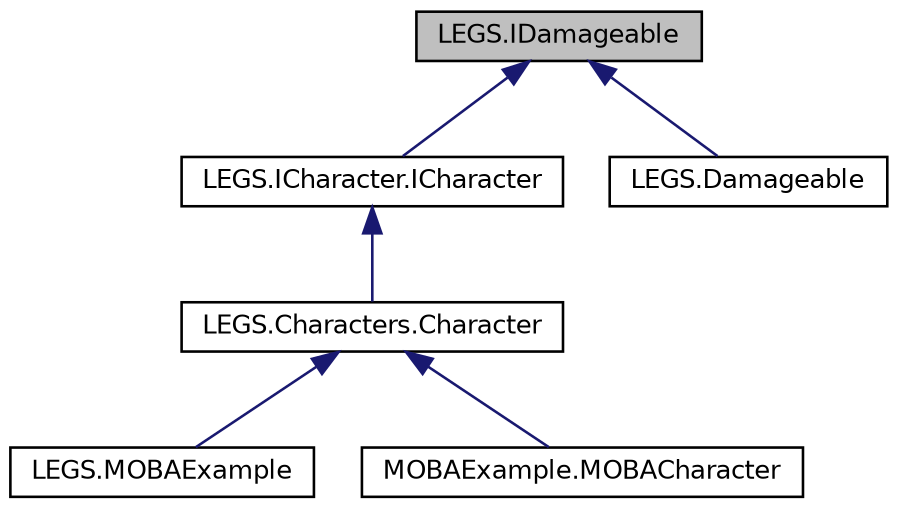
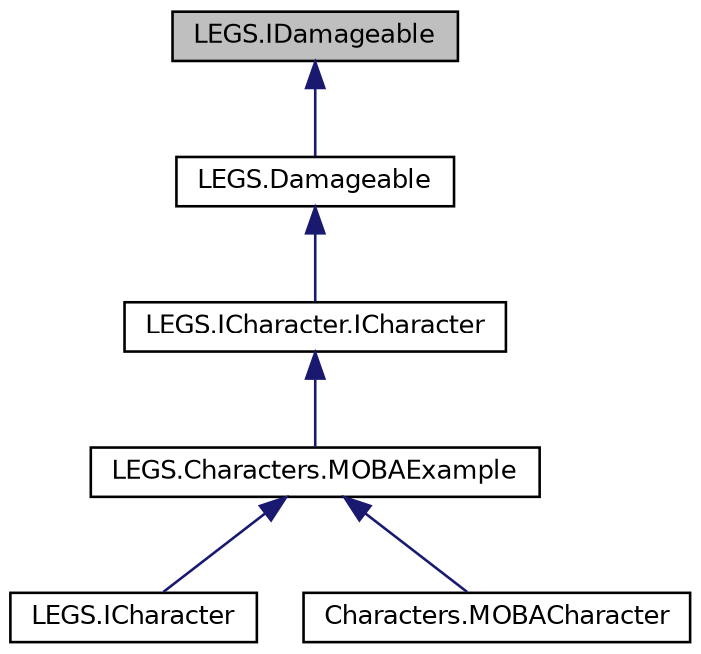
(455, 117) -> (315, 268)
(372, 327) -> (315, 472)
(162, 472) -> (134, 617)
(582, 472) -> (497, 617)
